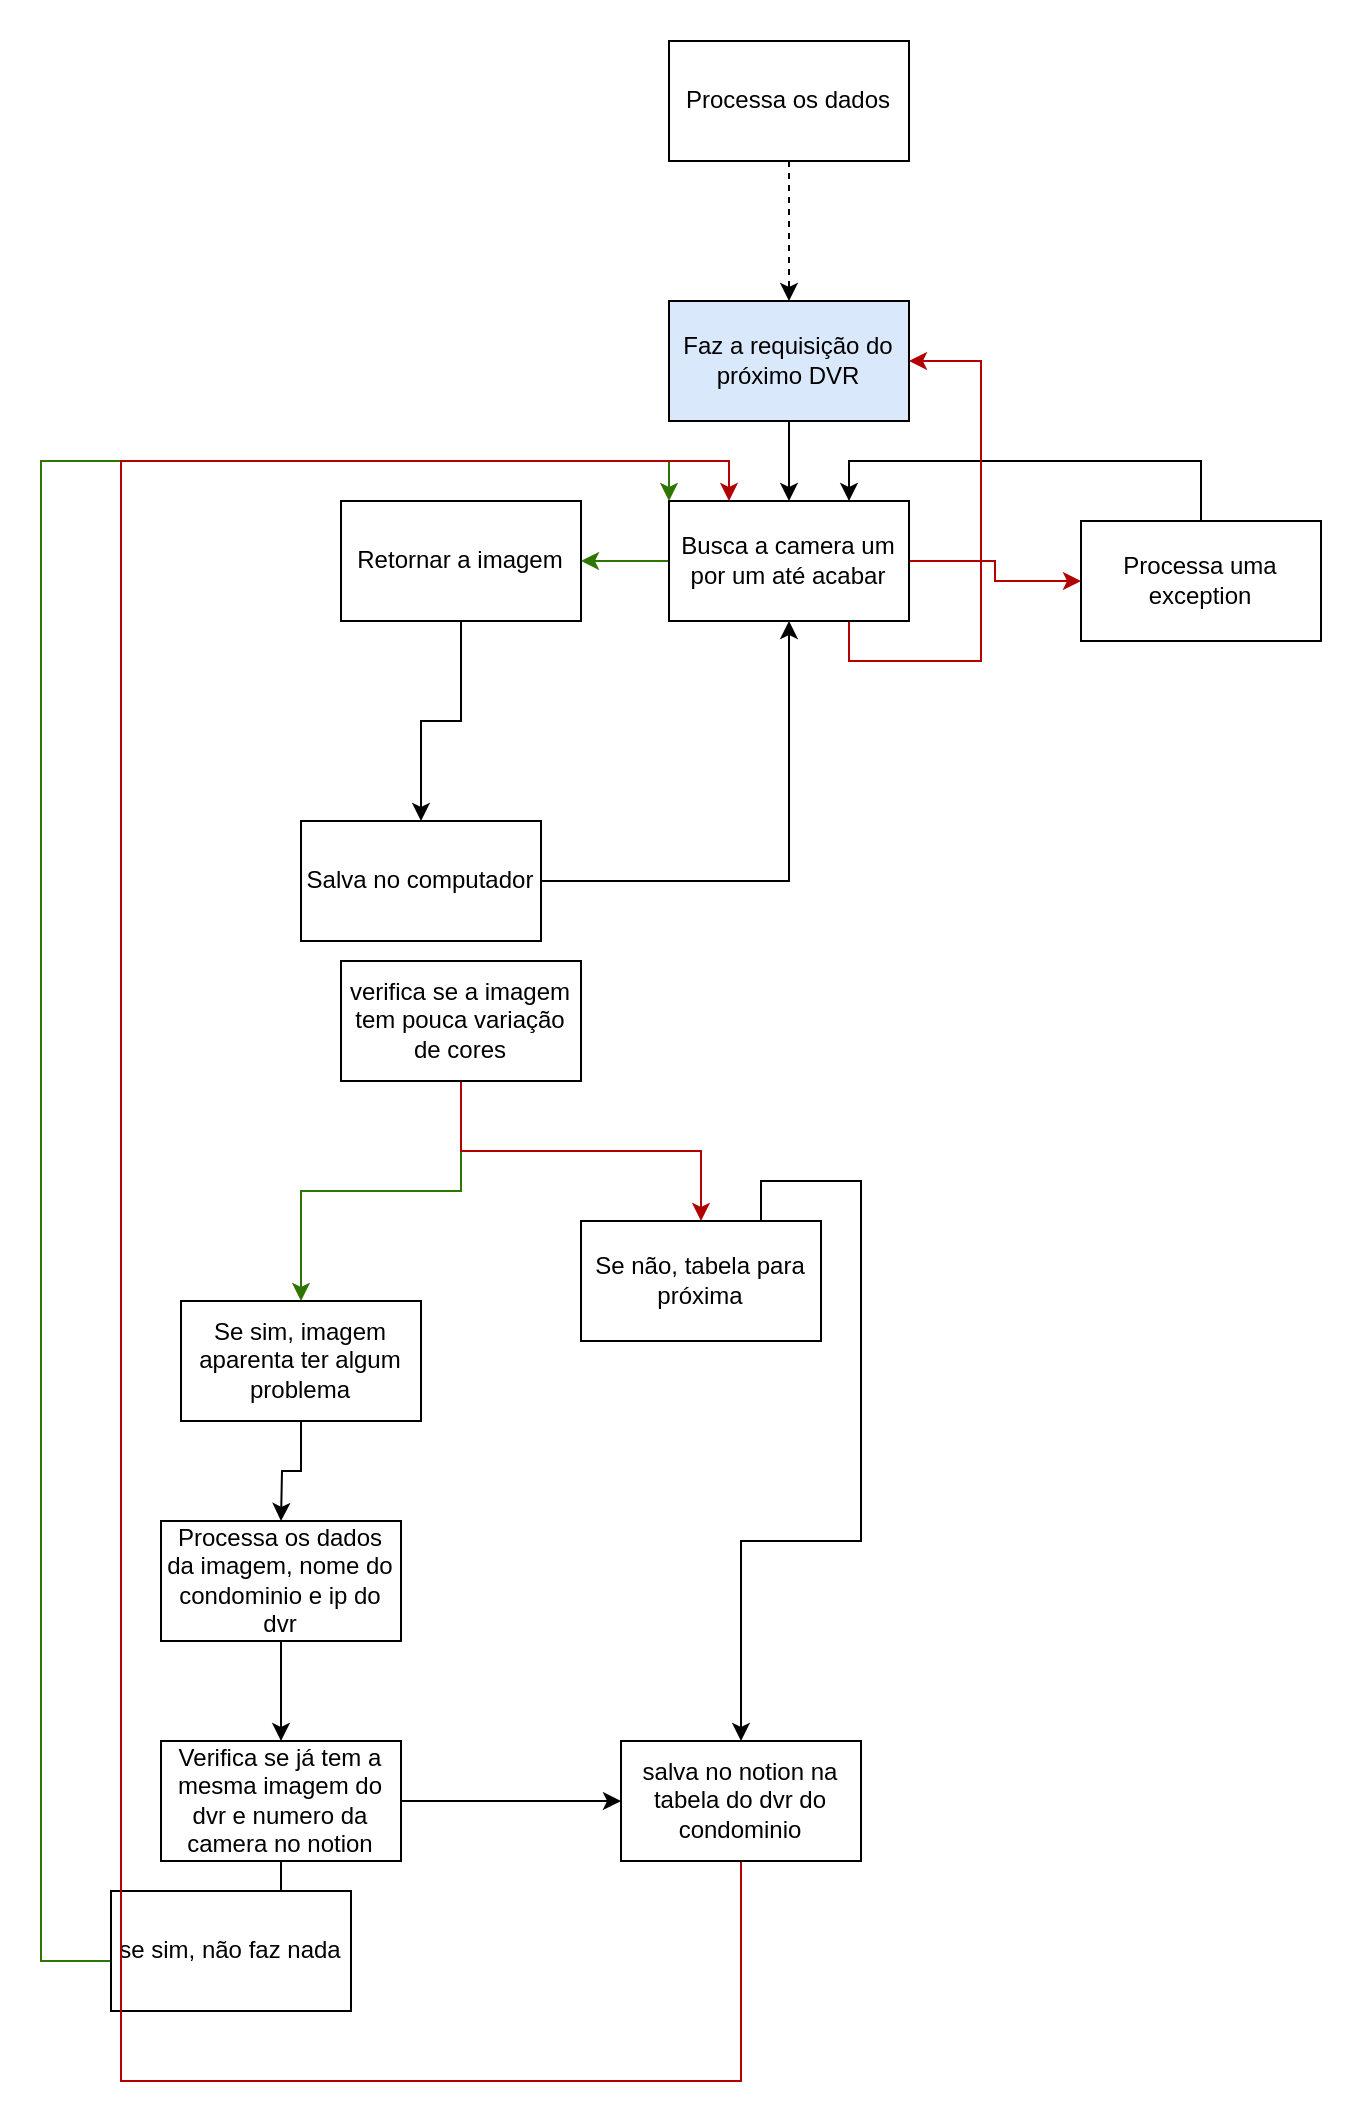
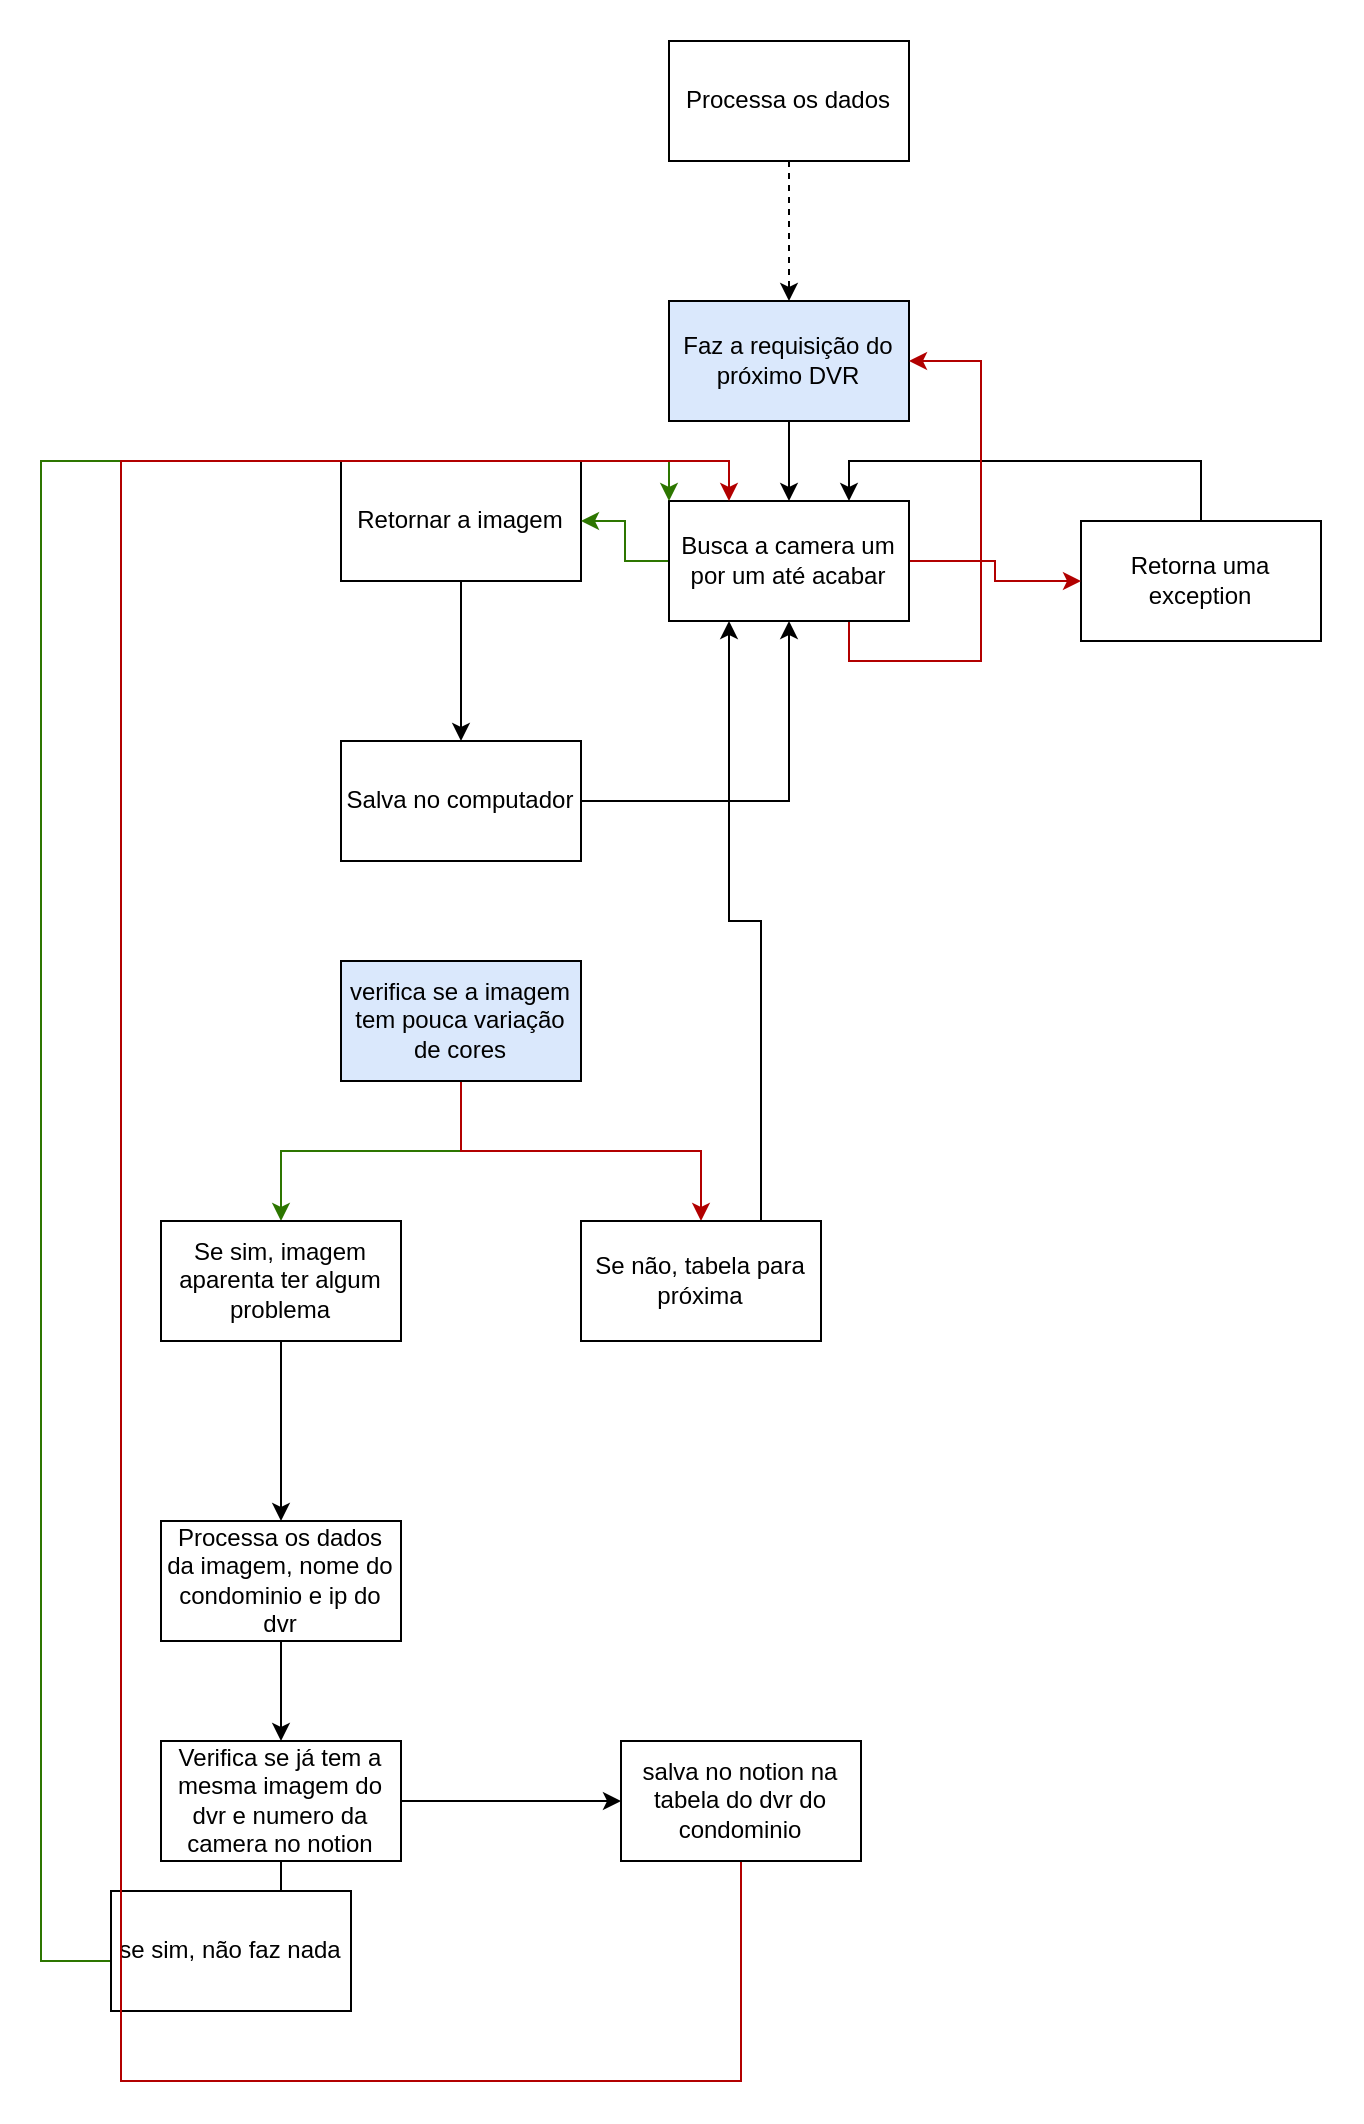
(461, 561) -> (461, 521)
(1201, 581) -> (1201, 581)
(421, 881) -> (461, 801)
(461, 1021) -> (461, 1021)
(301, 1361) -> (281, 1281)
(861, 1463) -> (733, 921)
